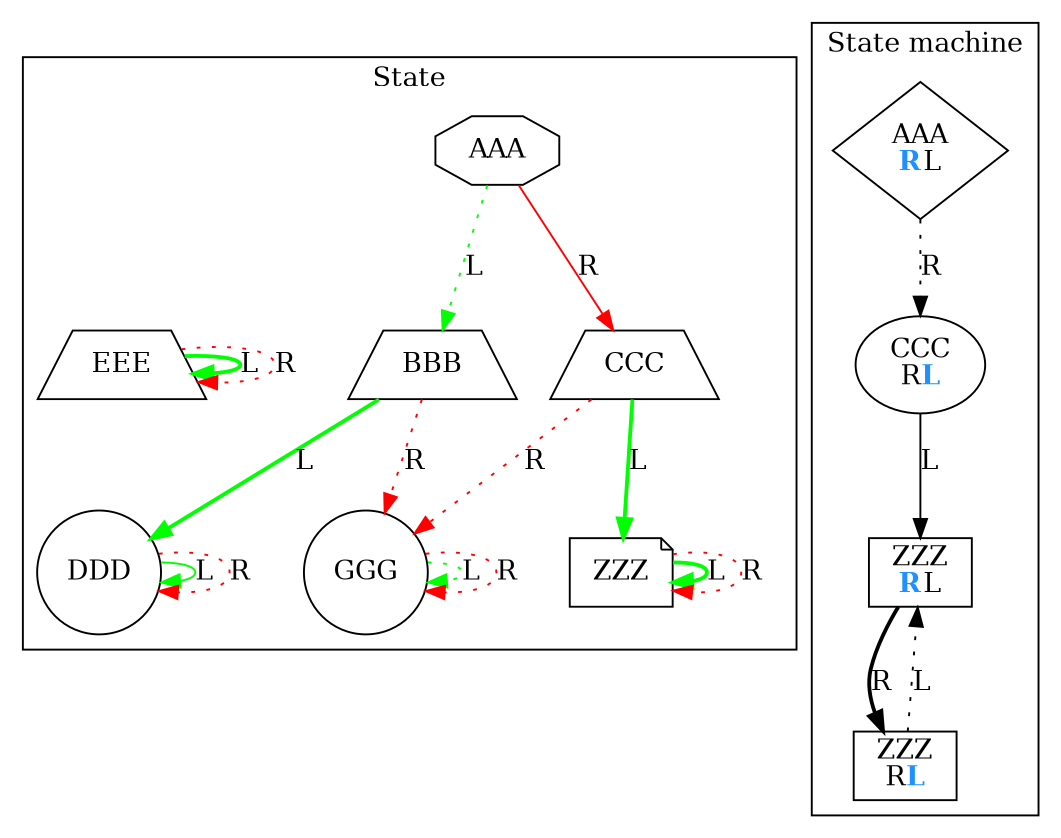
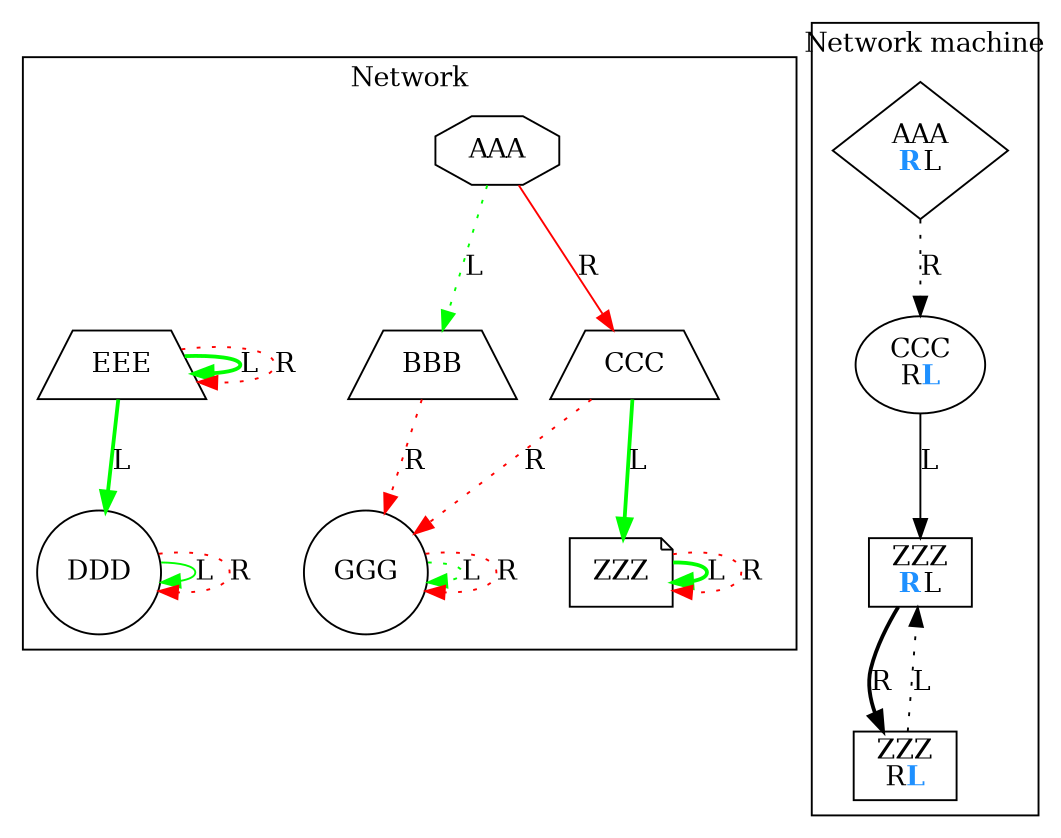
(925, 45) -> (925, 45)
(410, 79) -> (410, 79)
(274, 464) -> (113, 445)
